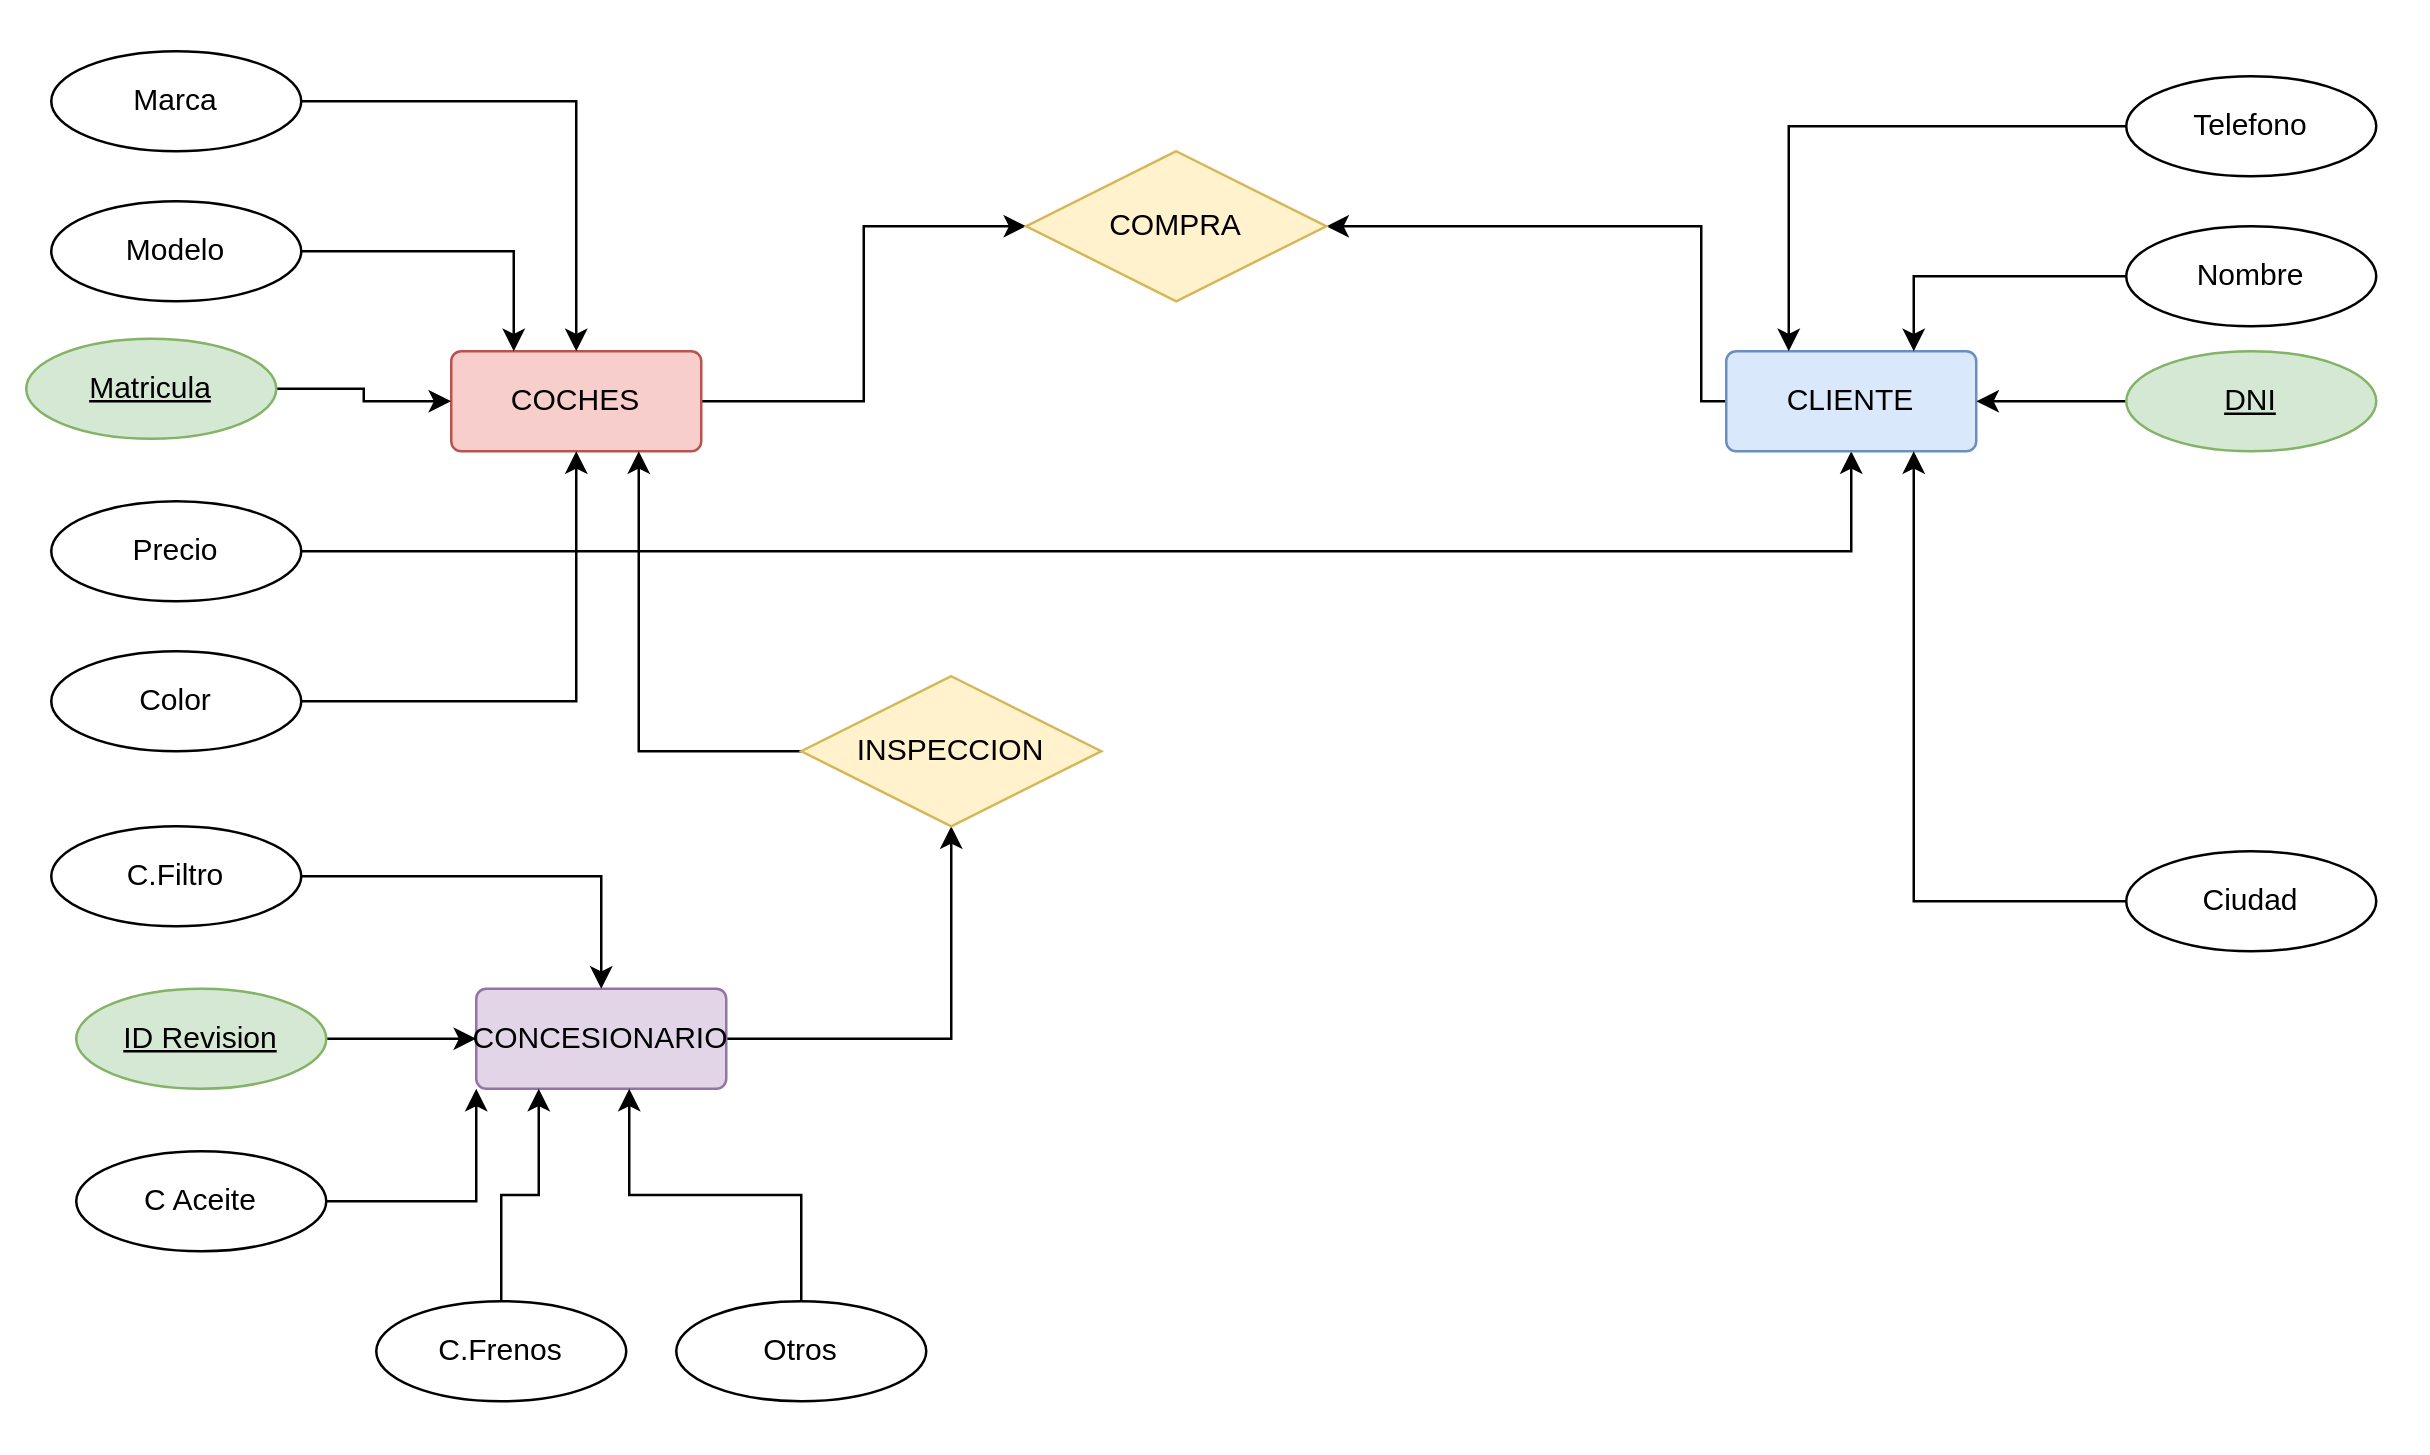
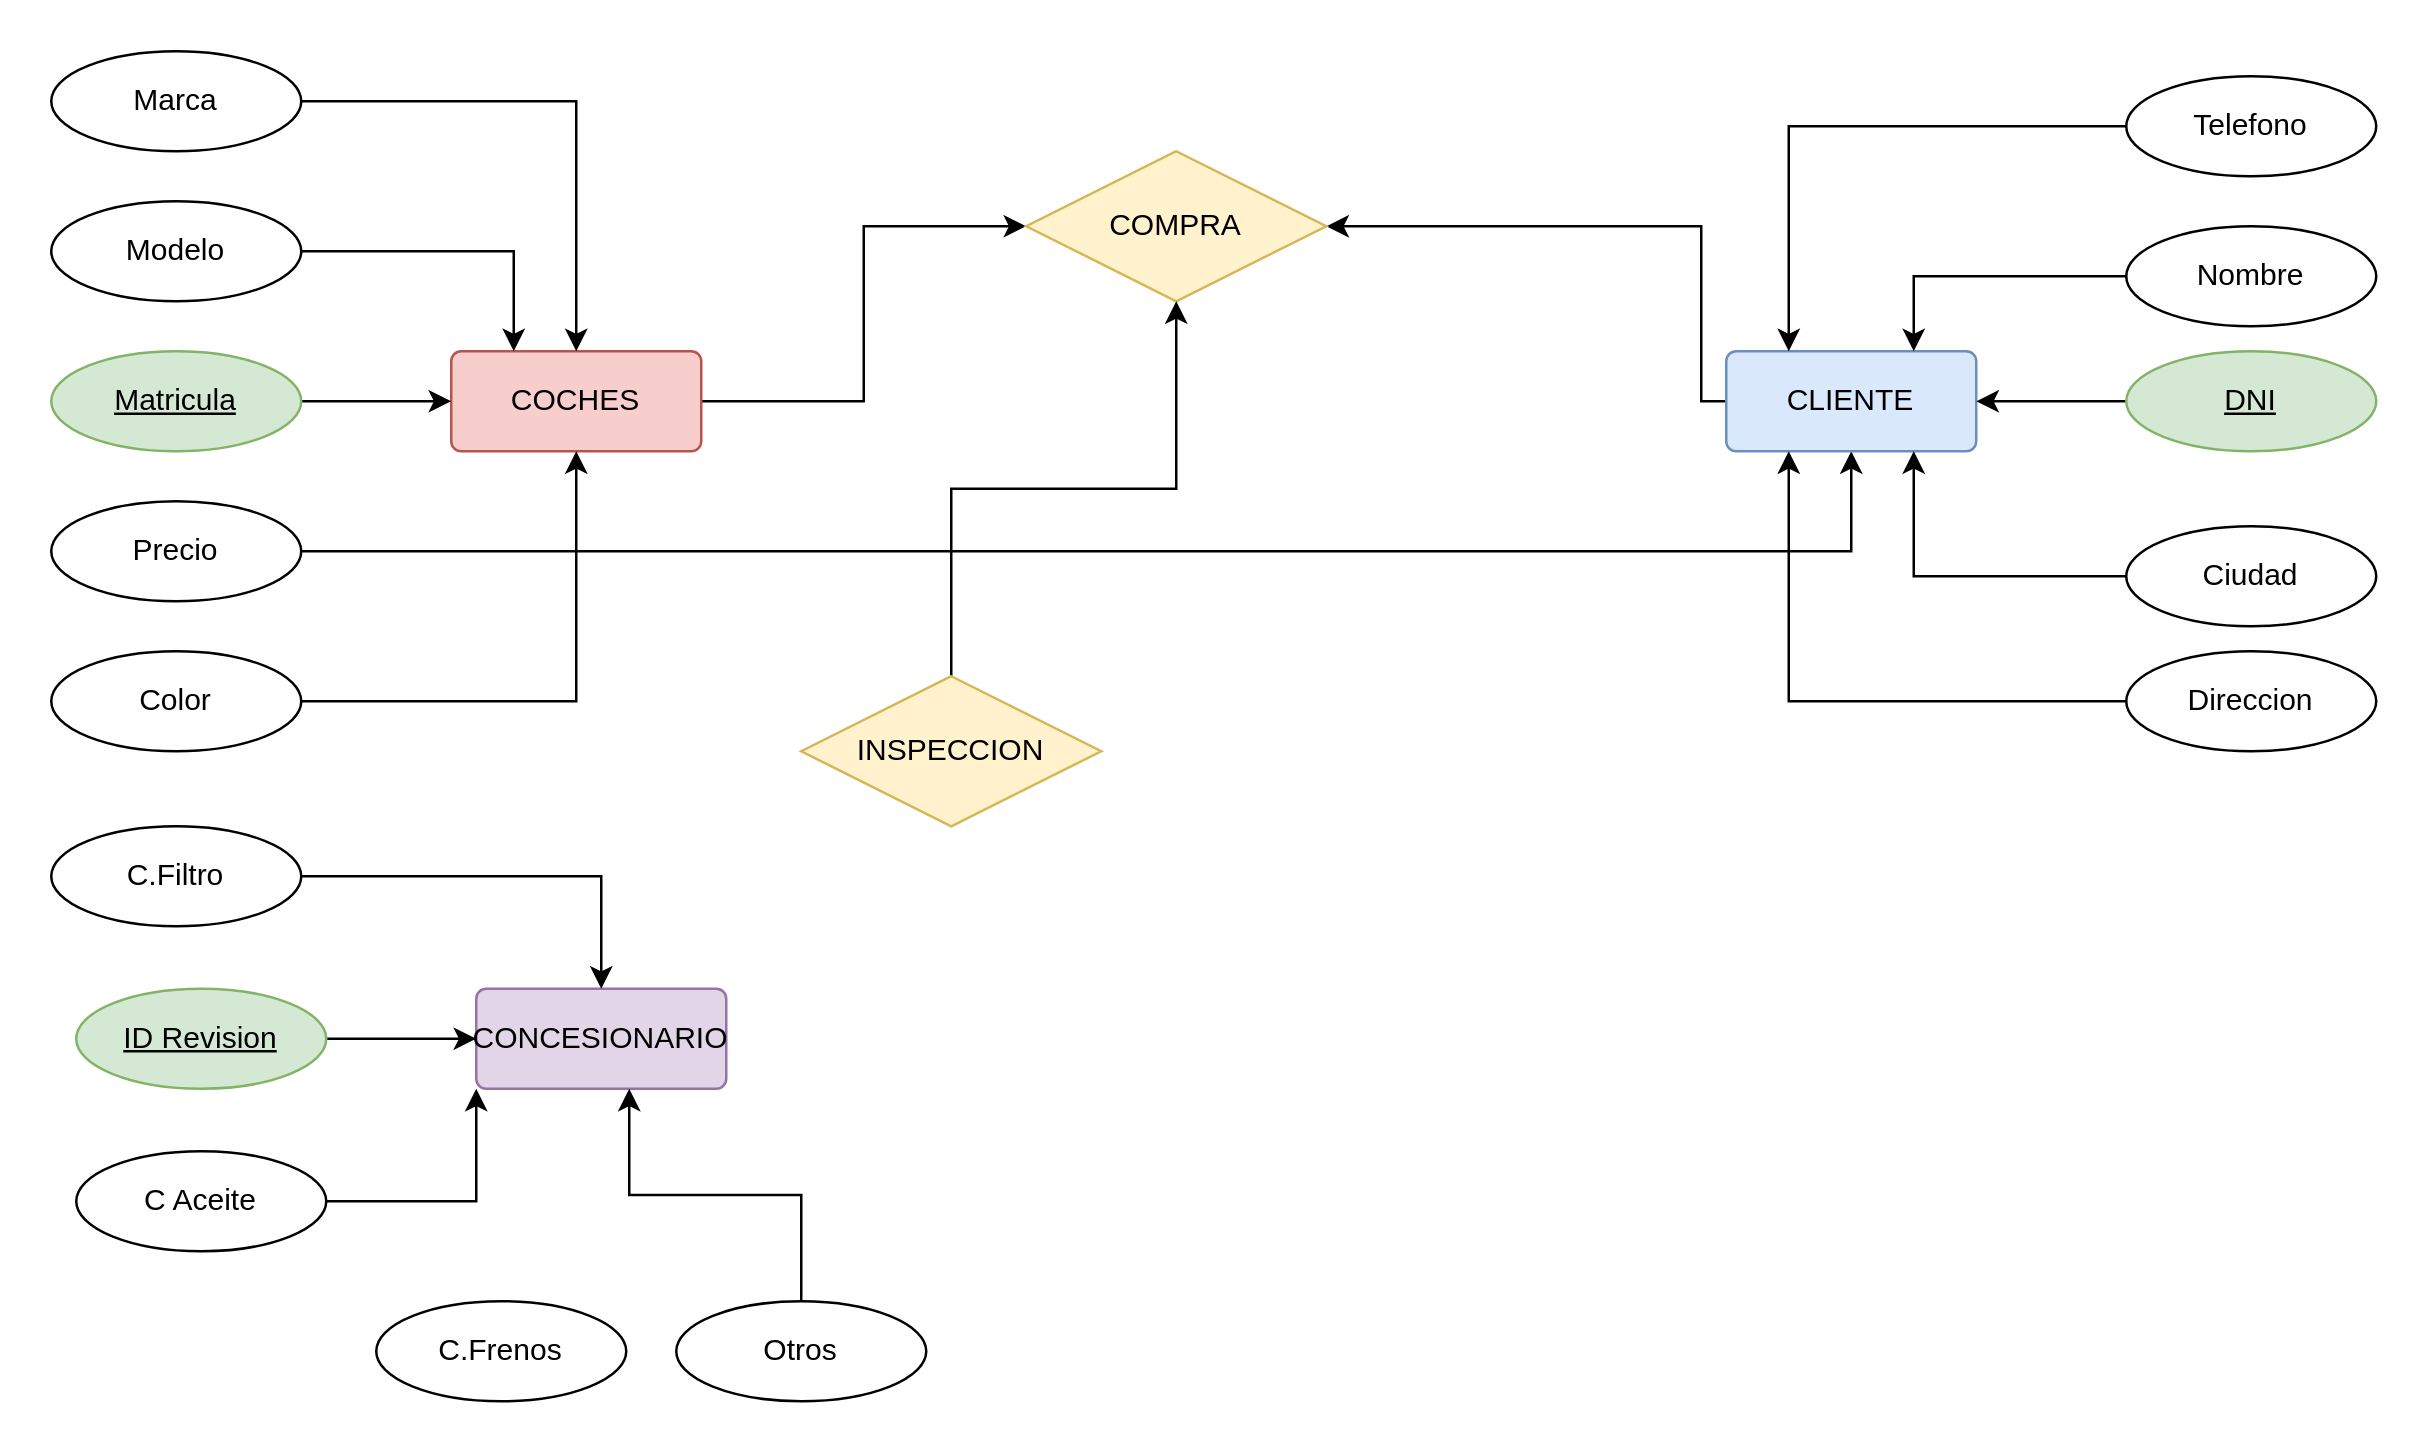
(151, 389) -> (176, 401)
none -> (1789, 688)
none -> (2251, 701)
(639, 735) -> (1120, 489)
(2251, 901) -> (2251, 576)
(936, 1039) -> none
(511, 1195) -> none
